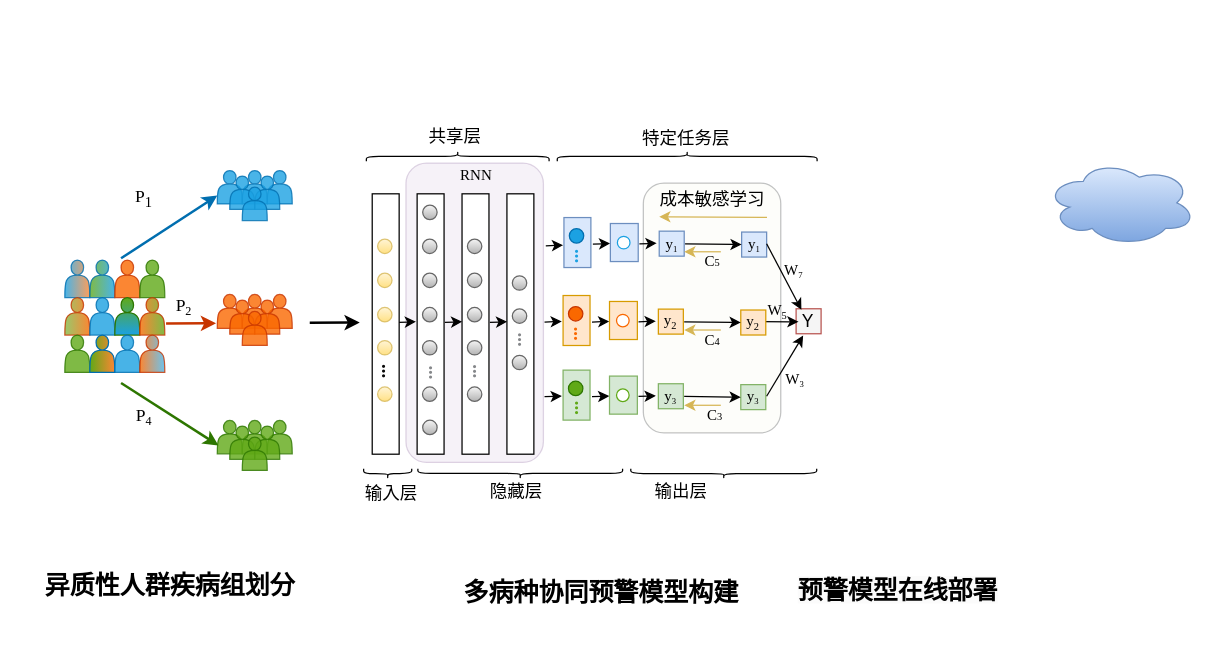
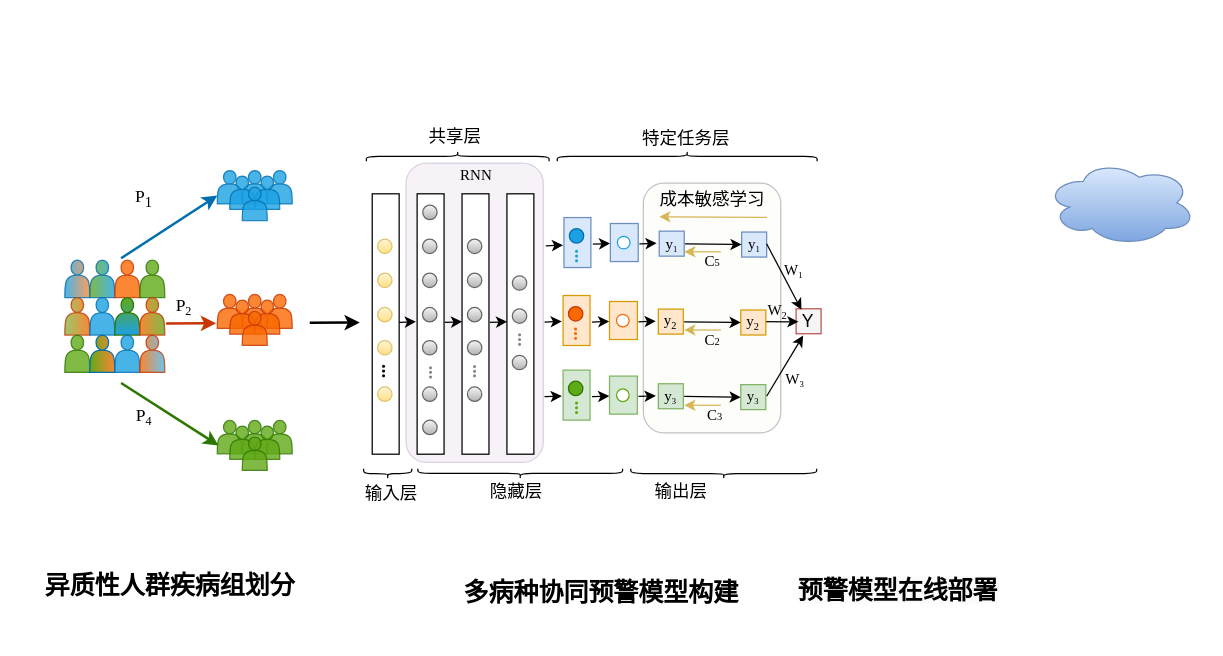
(794, 271) -> (794, 271)
(778, 312) -> (778, 312)
(713, 338) -> (713, 338)
